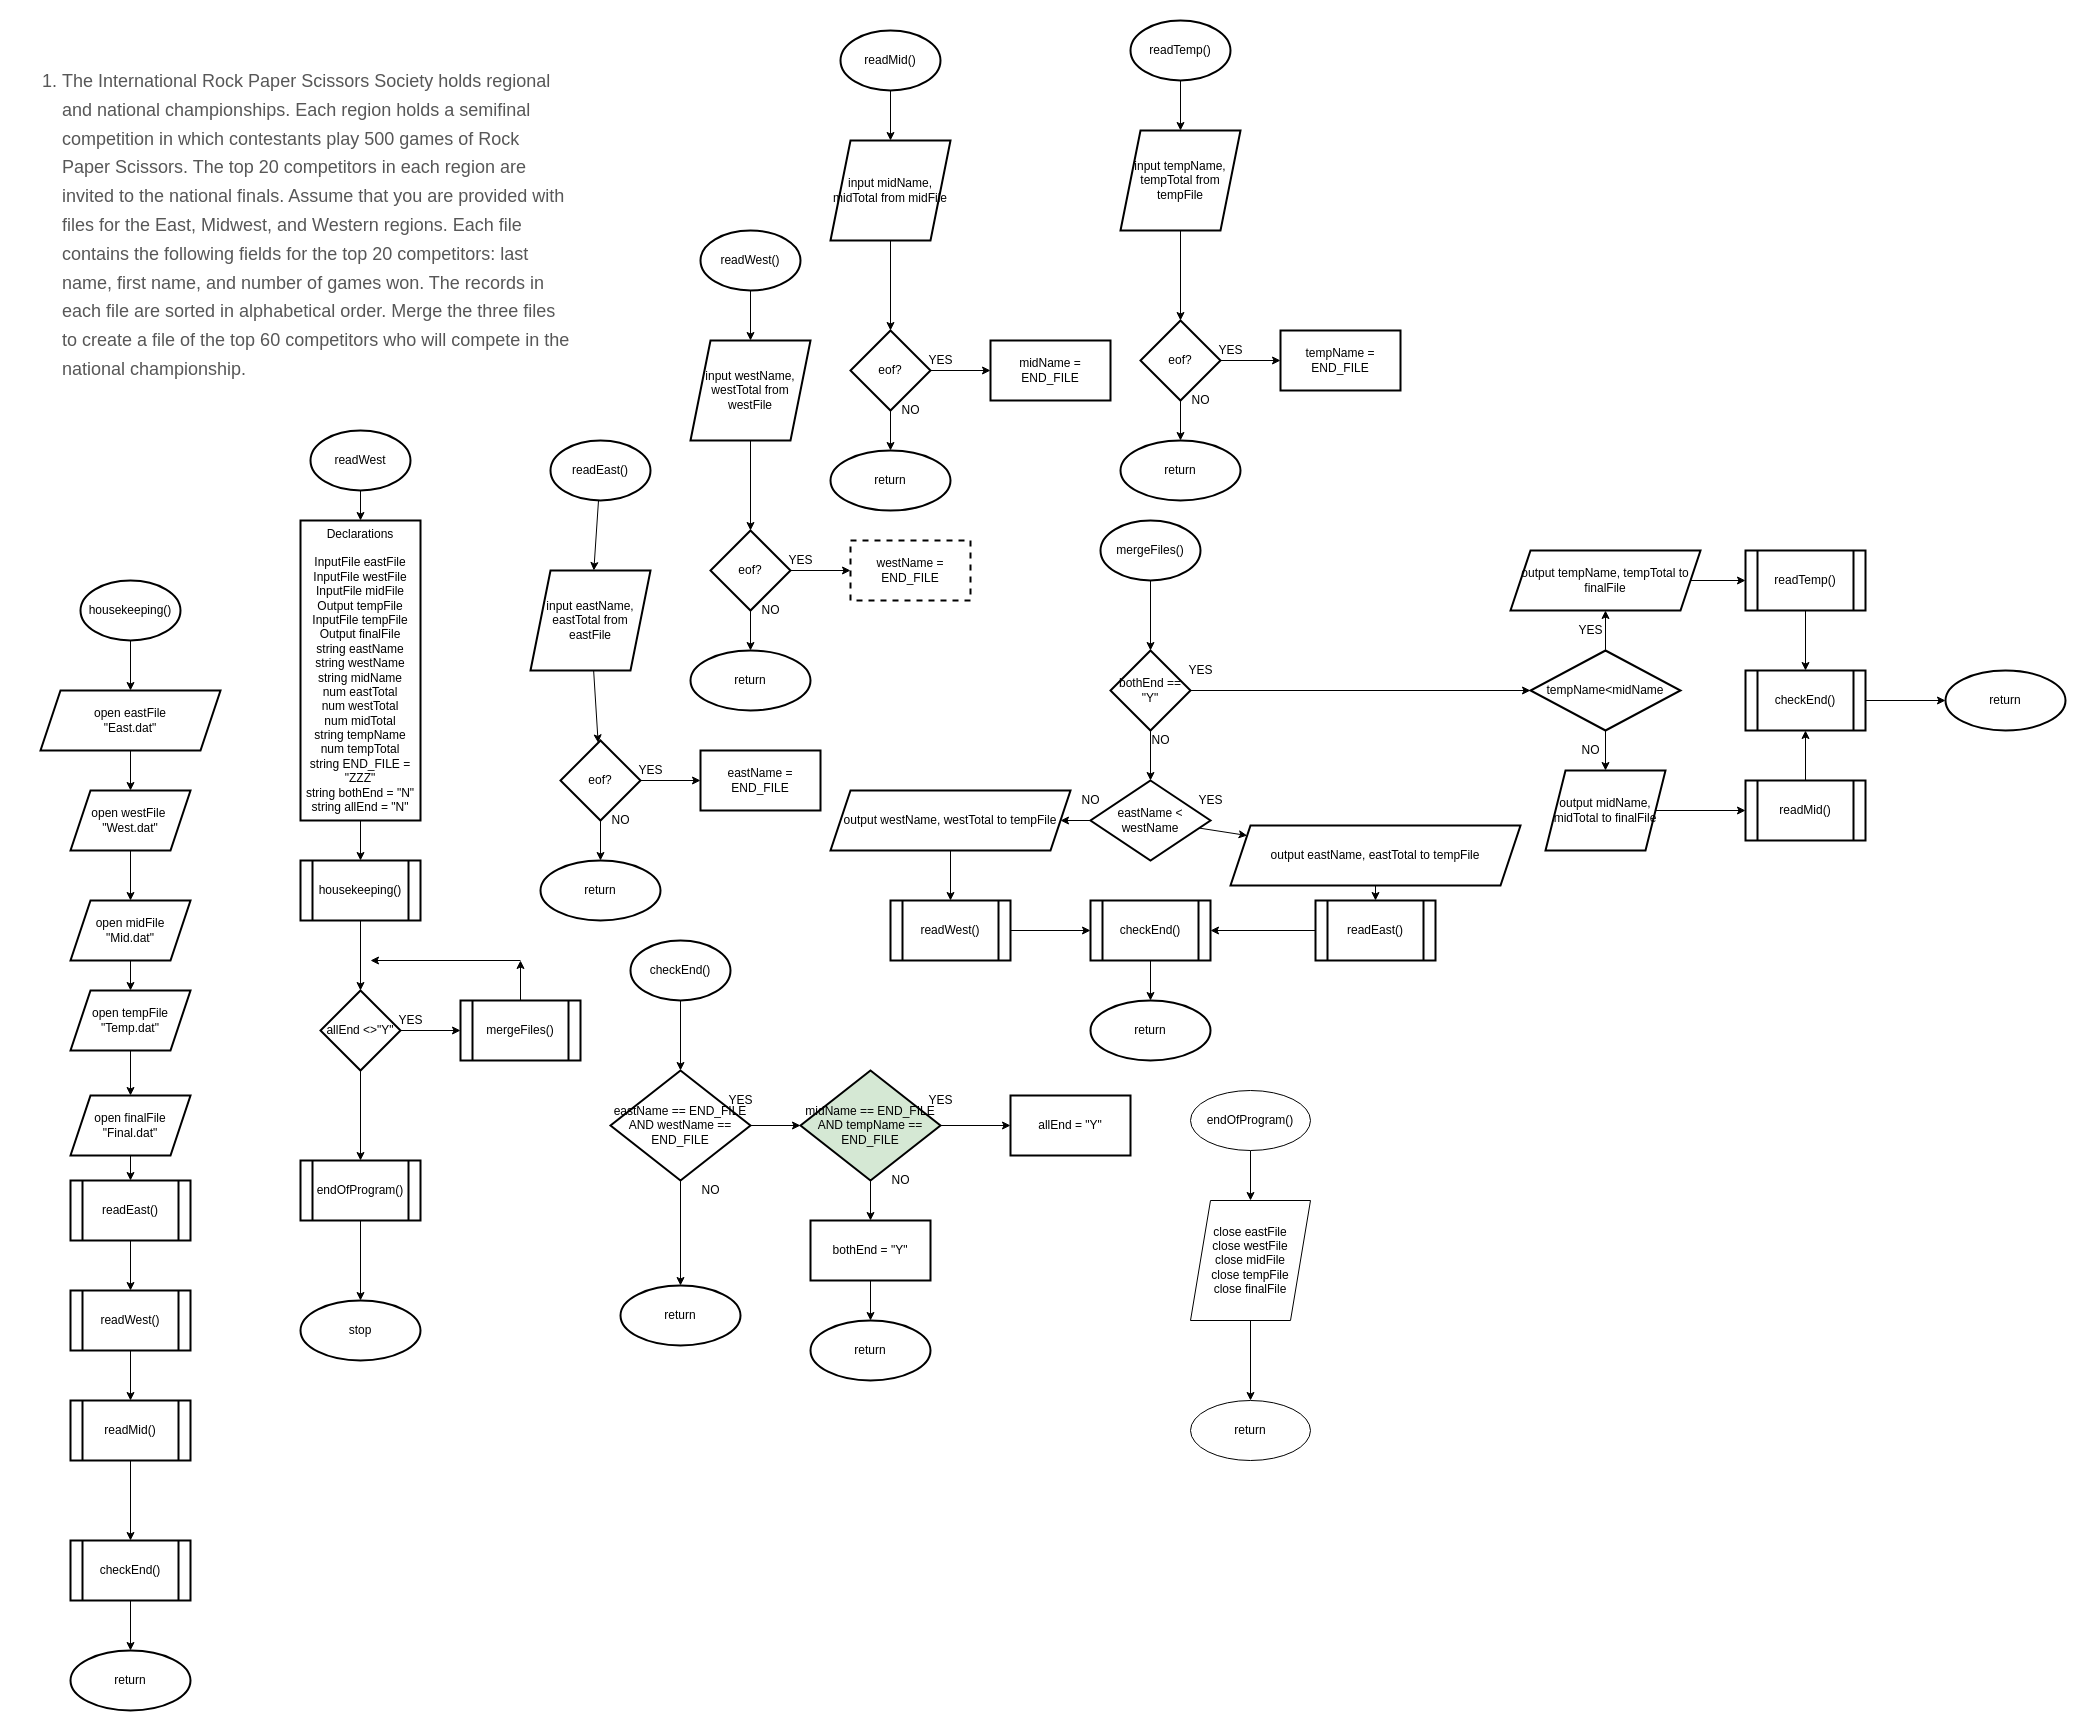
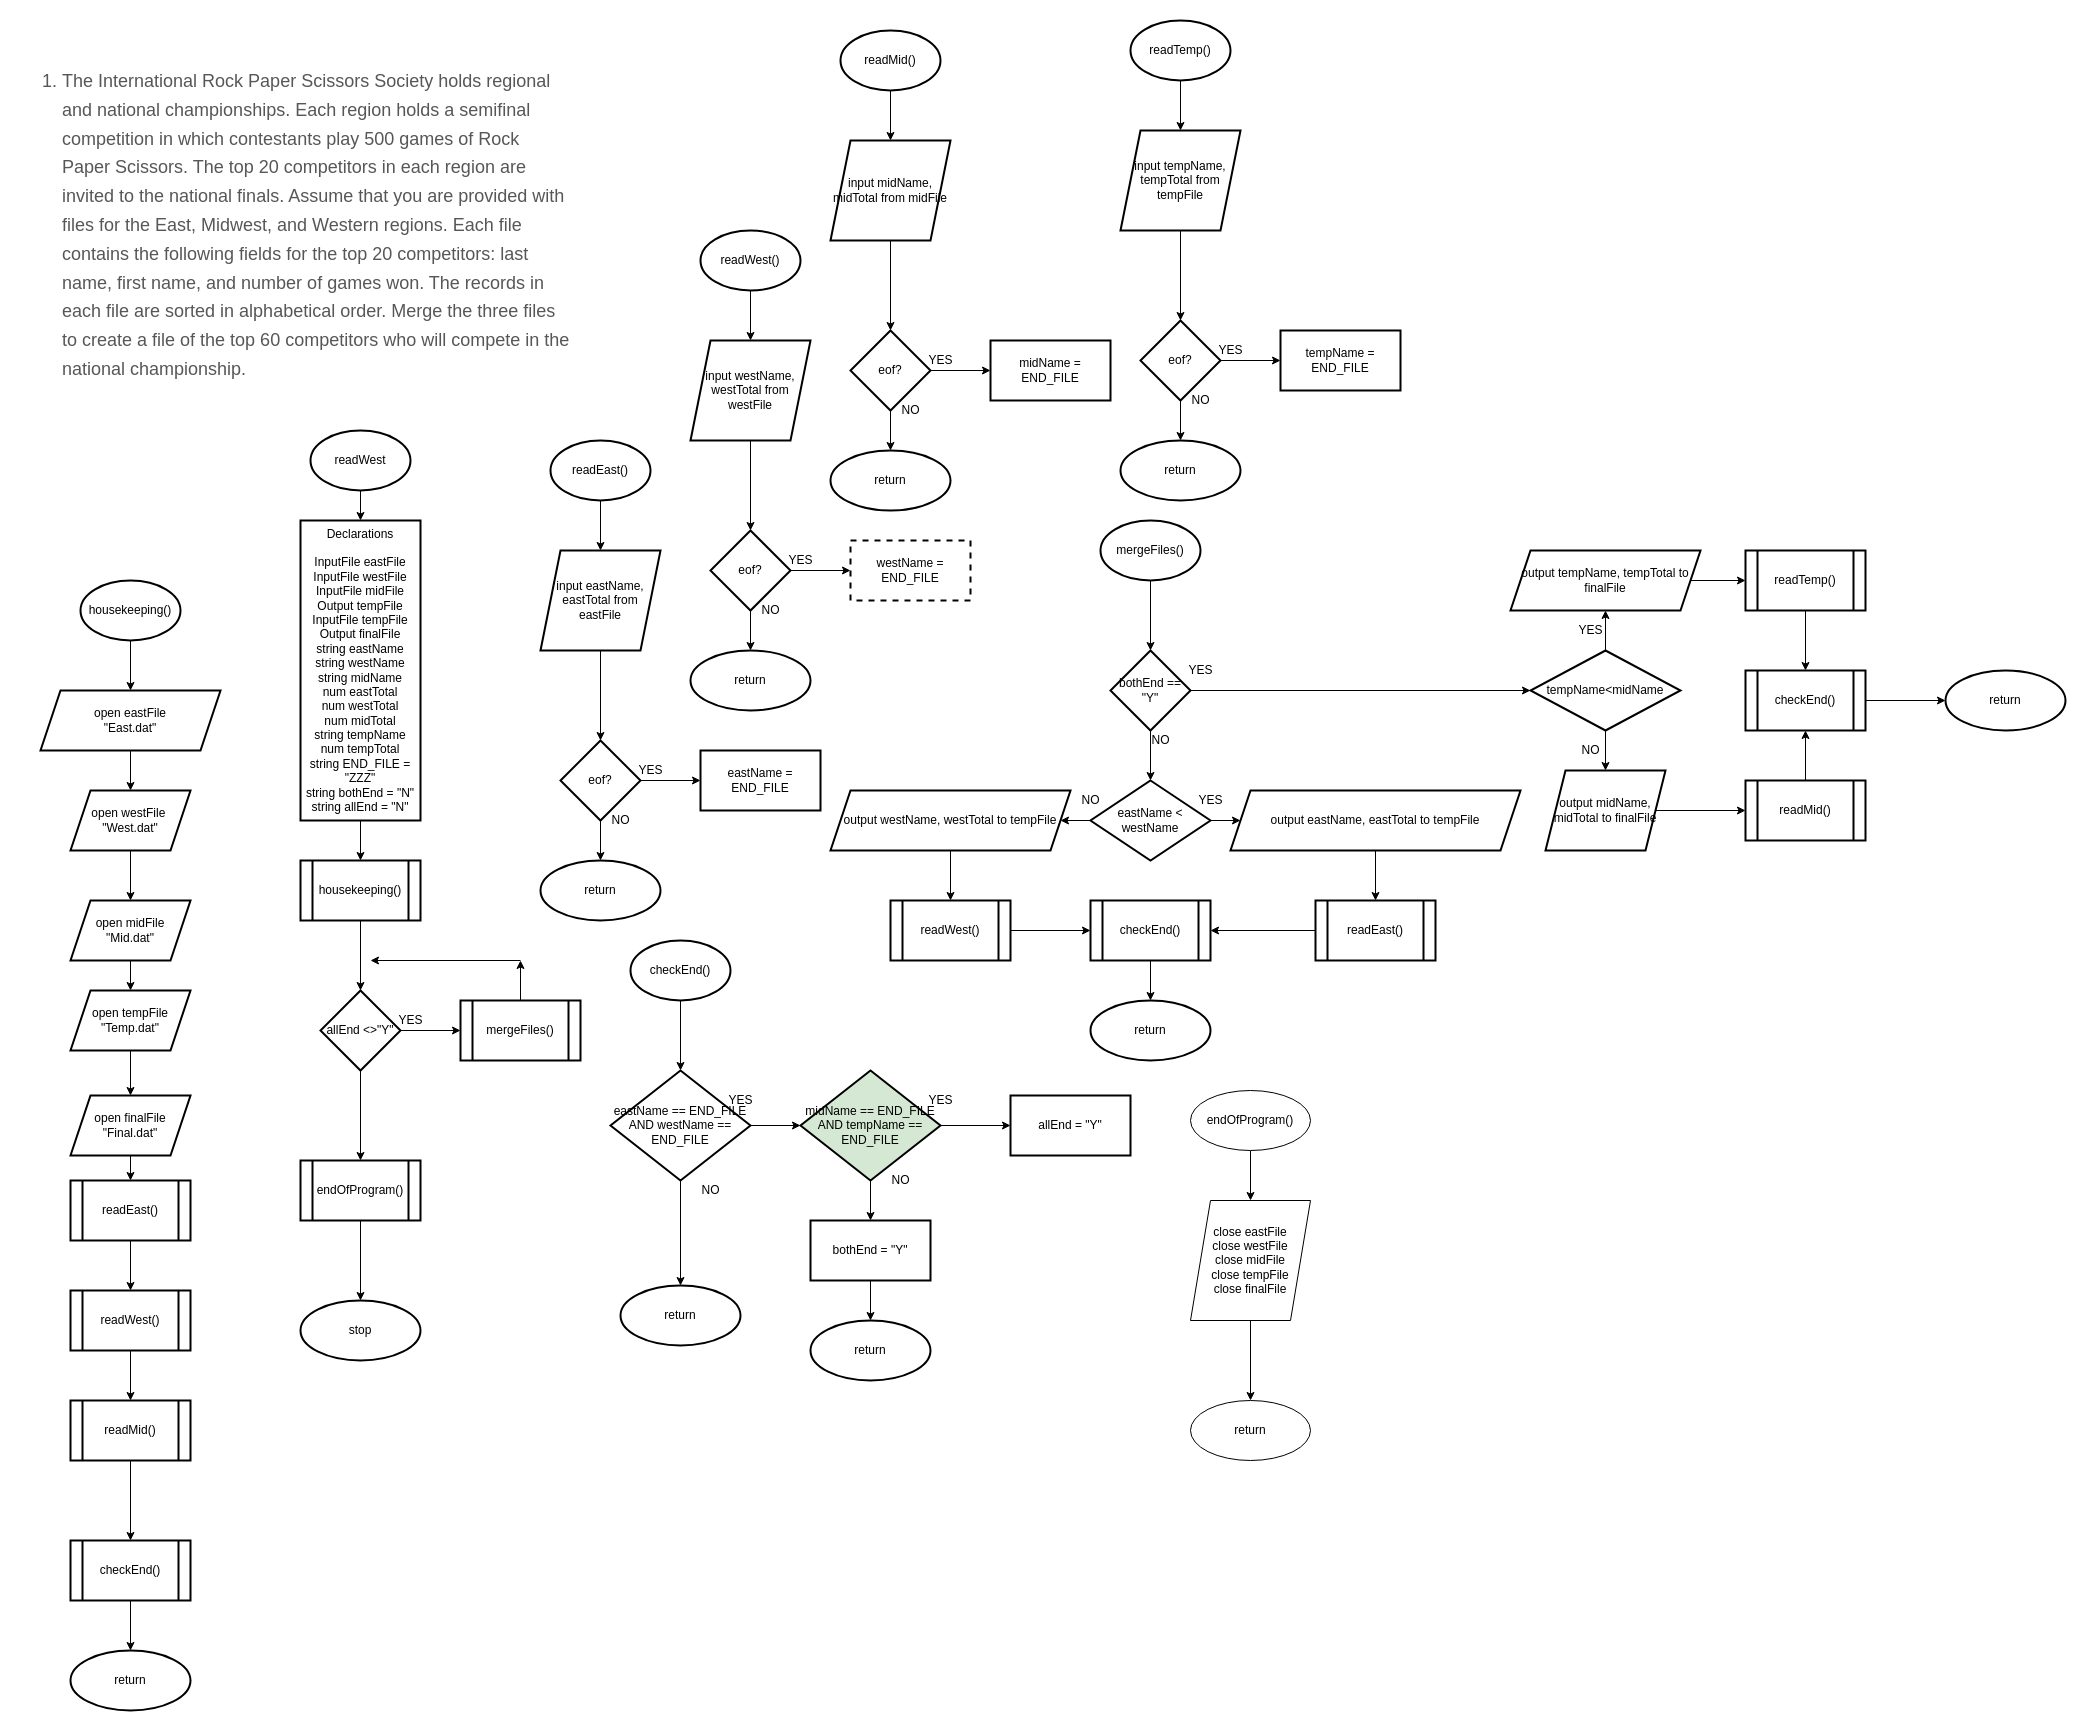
(591, 621) -> (601, 601)
(1376, 856) -> (1376, 821)
